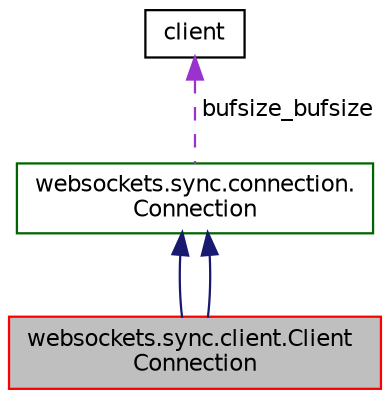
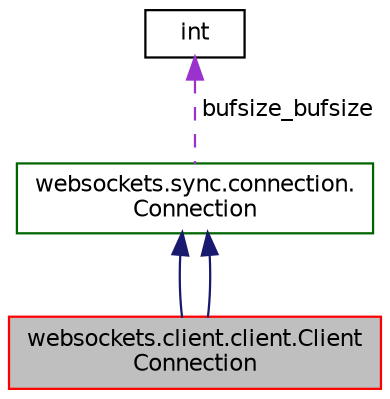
(195, 34) -> (195, 34)
(195, 353) -> (195, 353)
